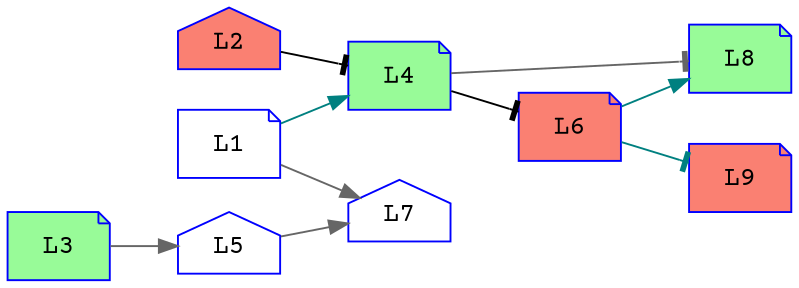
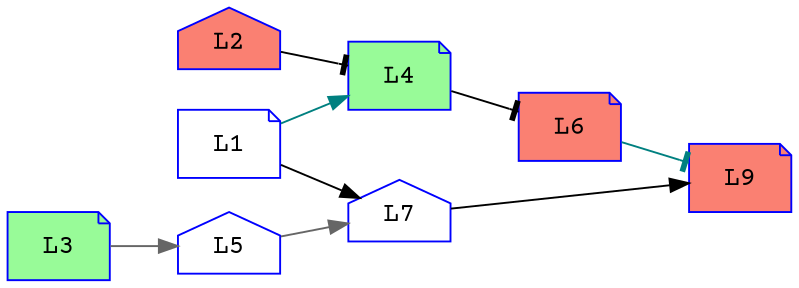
(740, 59) -> none
(311, 178) -> (311, 178)
none -> (560, 197)
